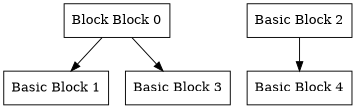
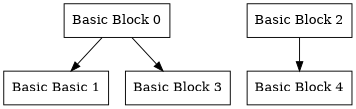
(117, 21) -> (117, 21)
(56, 88) -> (56, 88)
